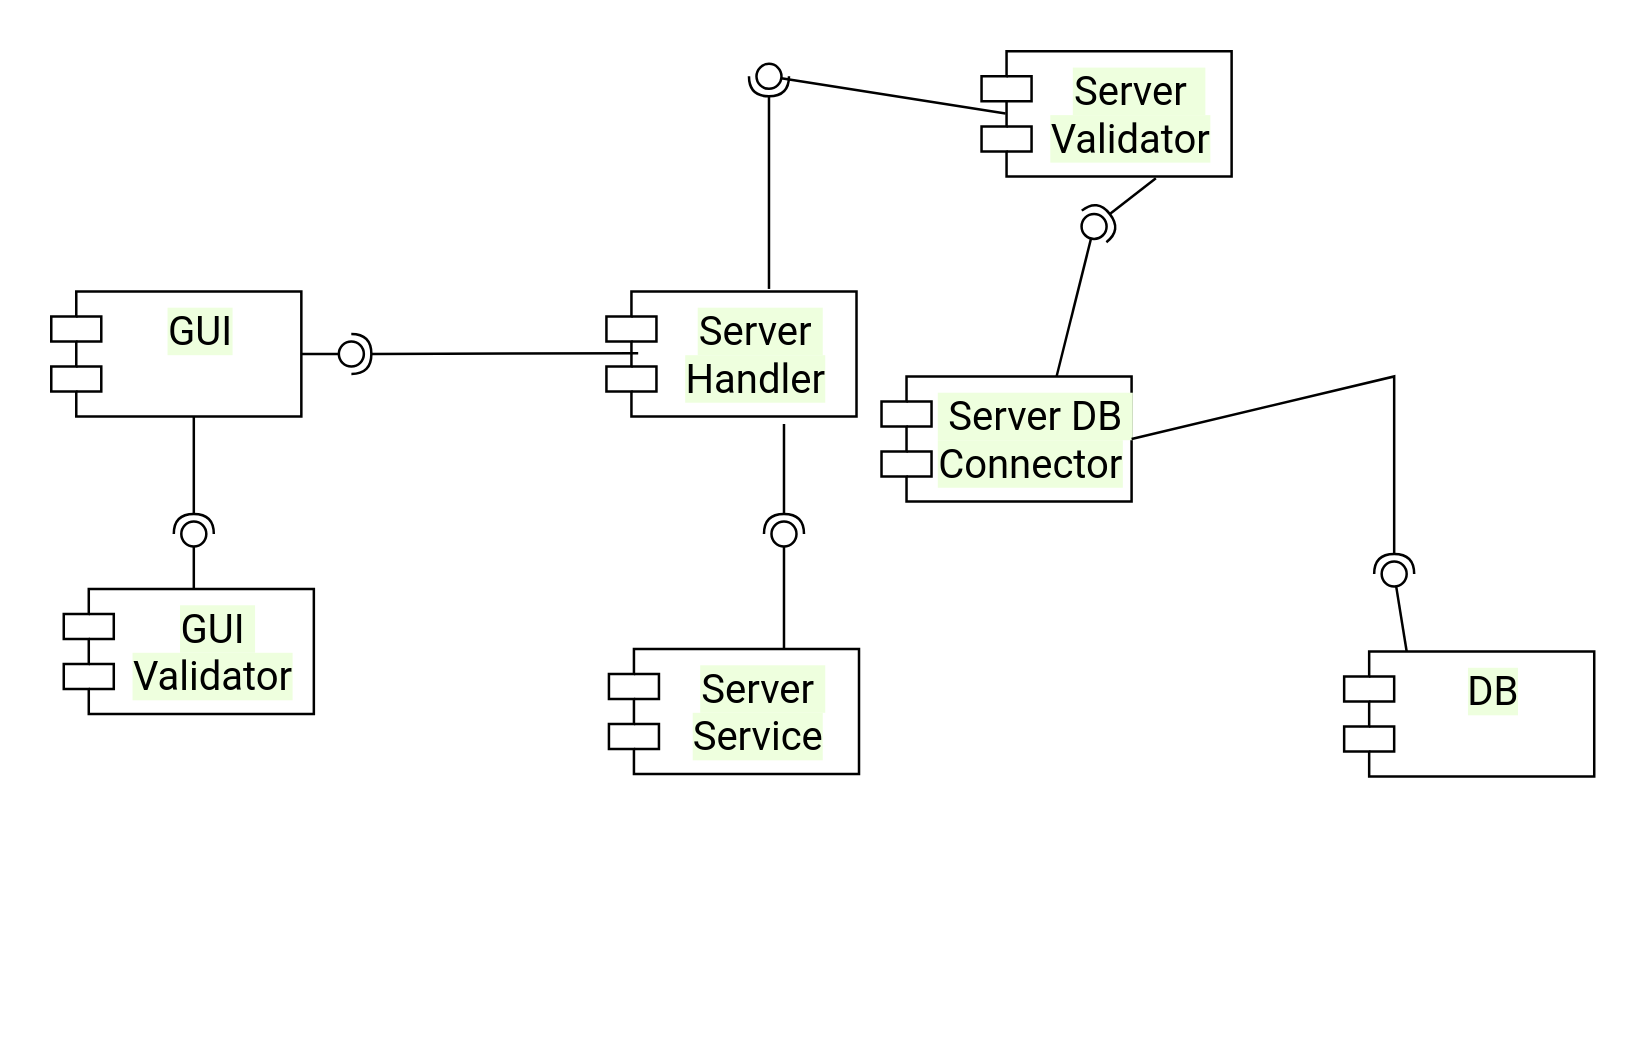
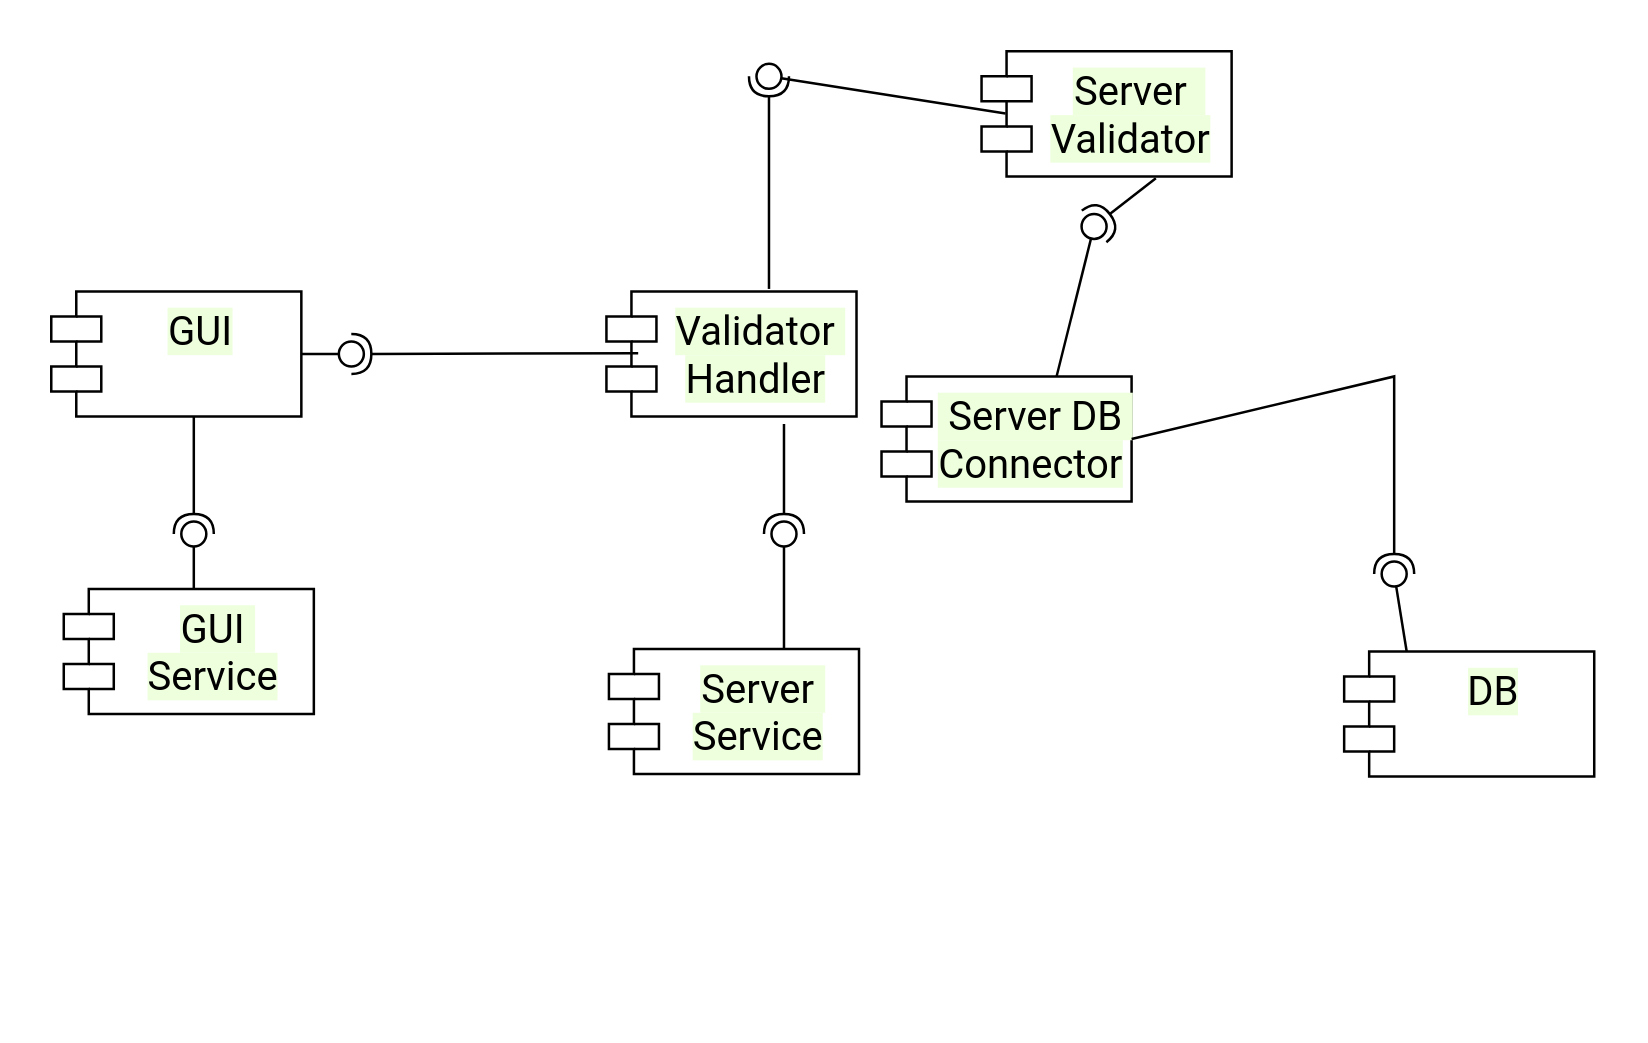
(756, 345) -> (756, 345)
(214, 642) -> (214, 624)
